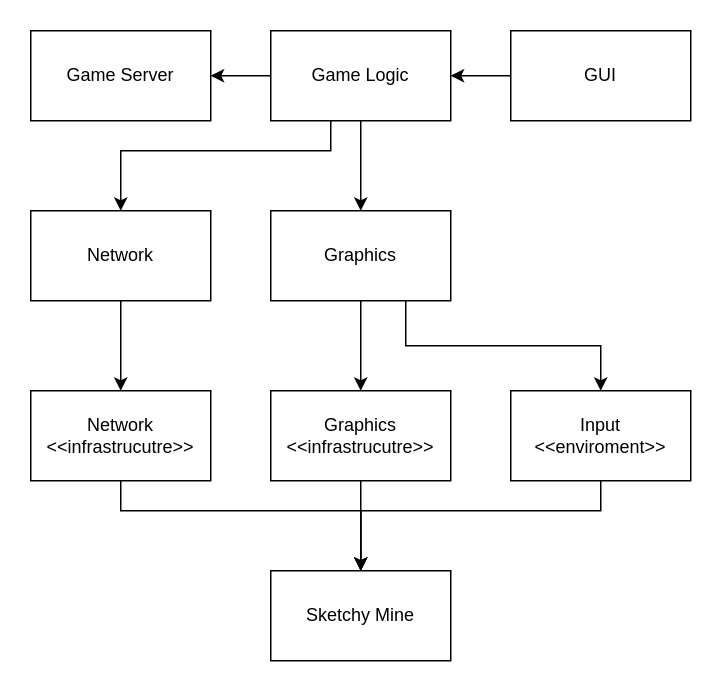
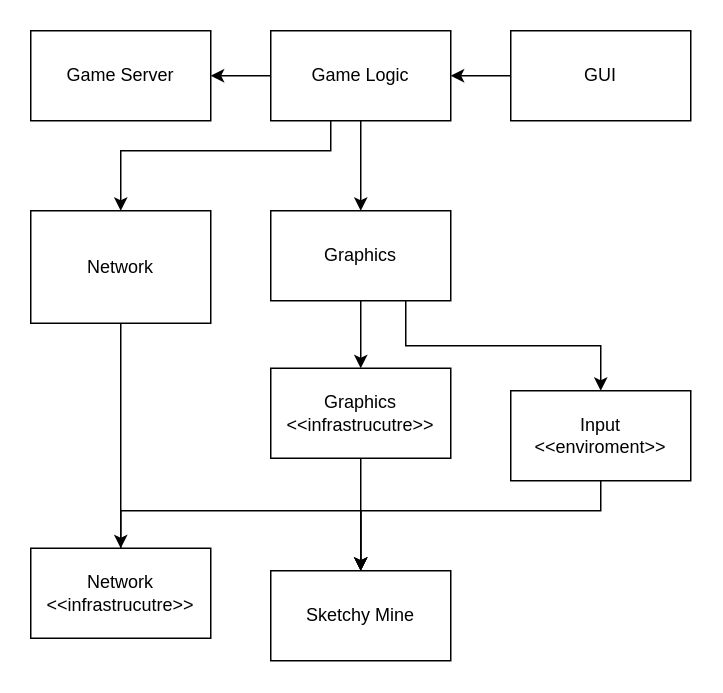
(121, 256) -> (121, 267)
(121, 436) -> (121, 593)
(361, 436) -> (361, 413)
